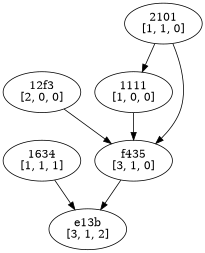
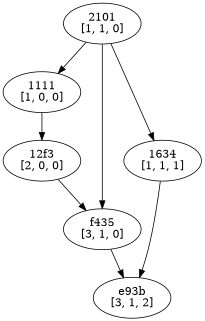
none -> (131, 89)
(134, 123) -> (42, 123)
(88, 229) -> (132, 298)
